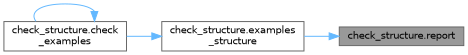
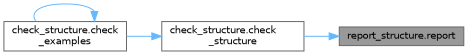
(233, 36) -> (233, 36)
(402, 36) -> (402, 36)
